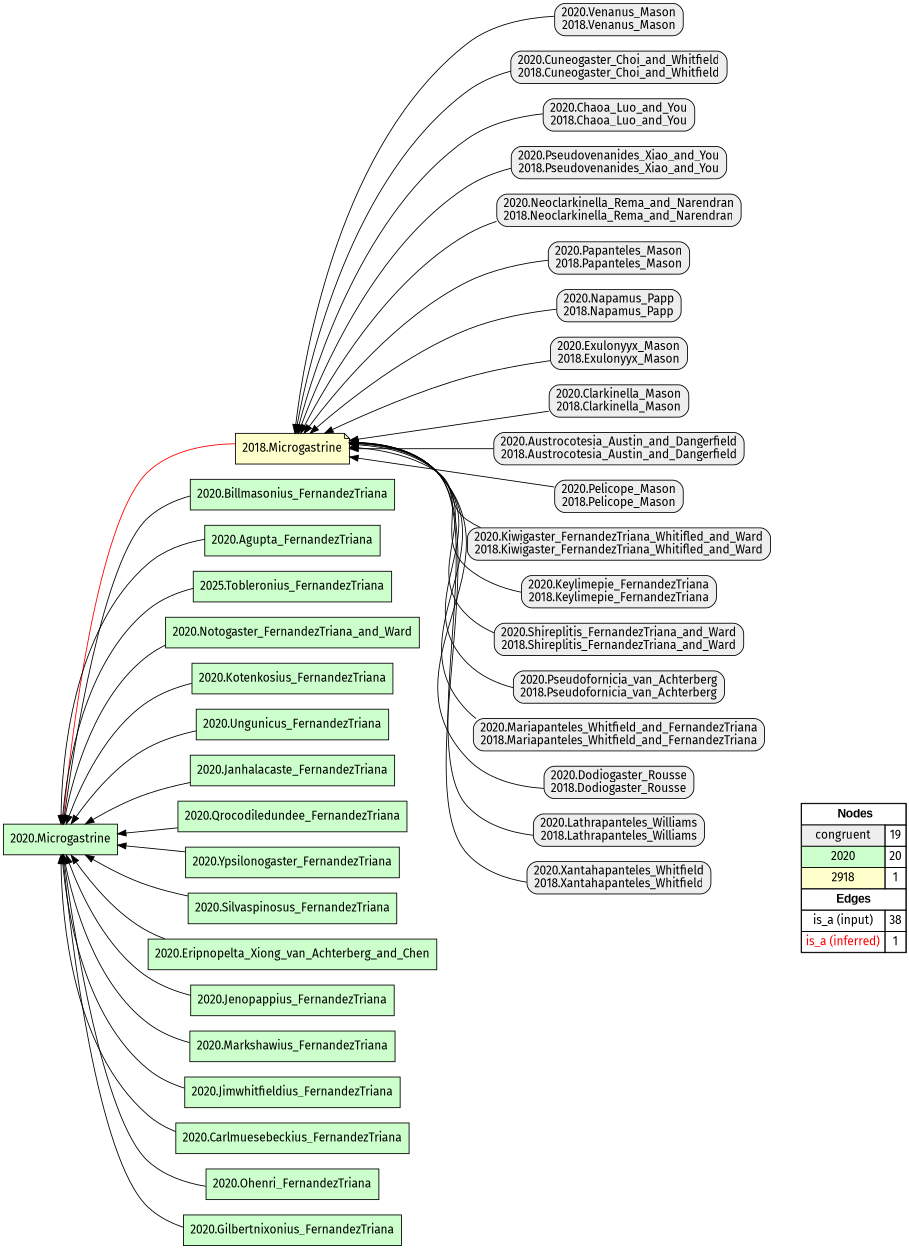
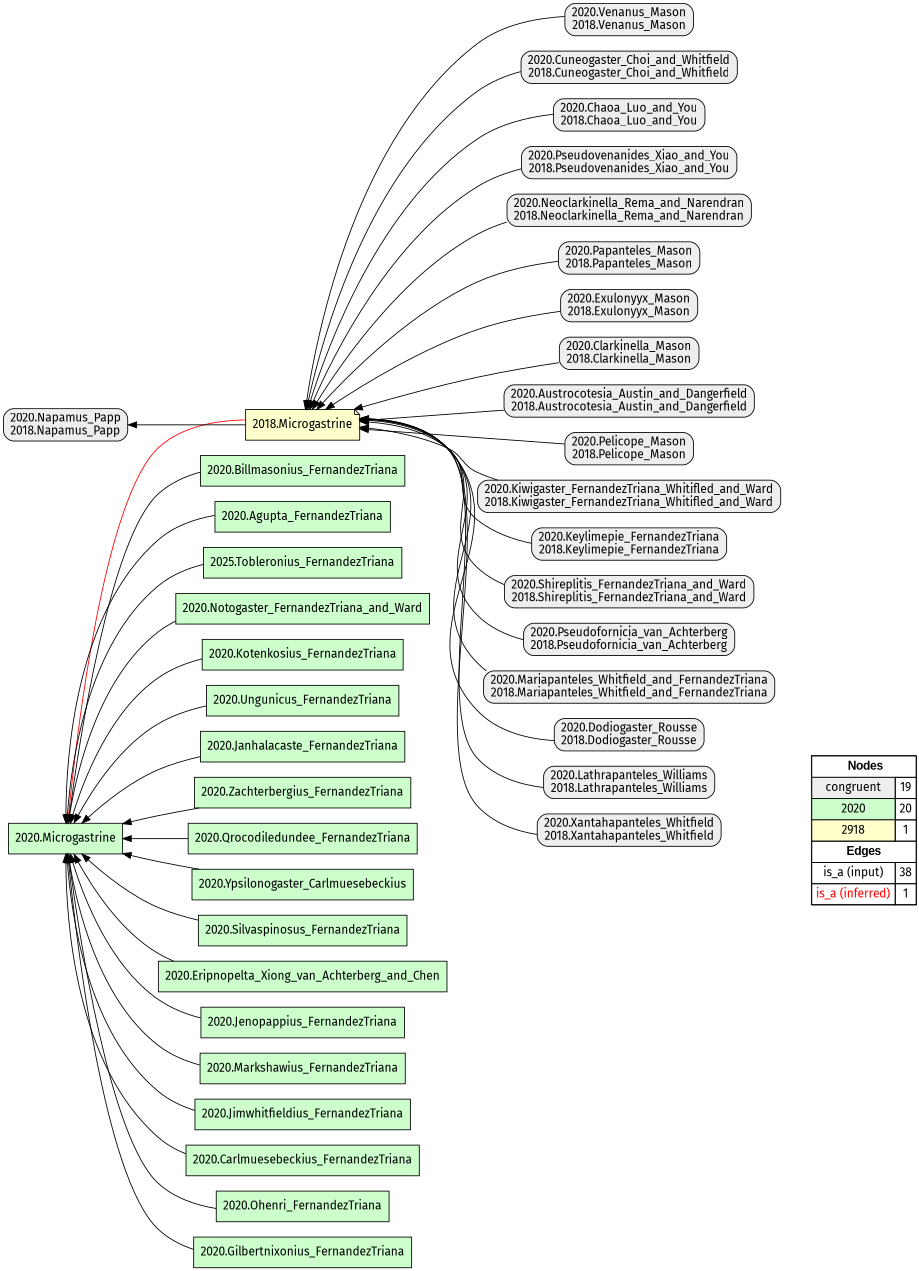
(428, 349) -> (186, 425)
none -> (303, 793)
(292, 862) -> (303, 885)
